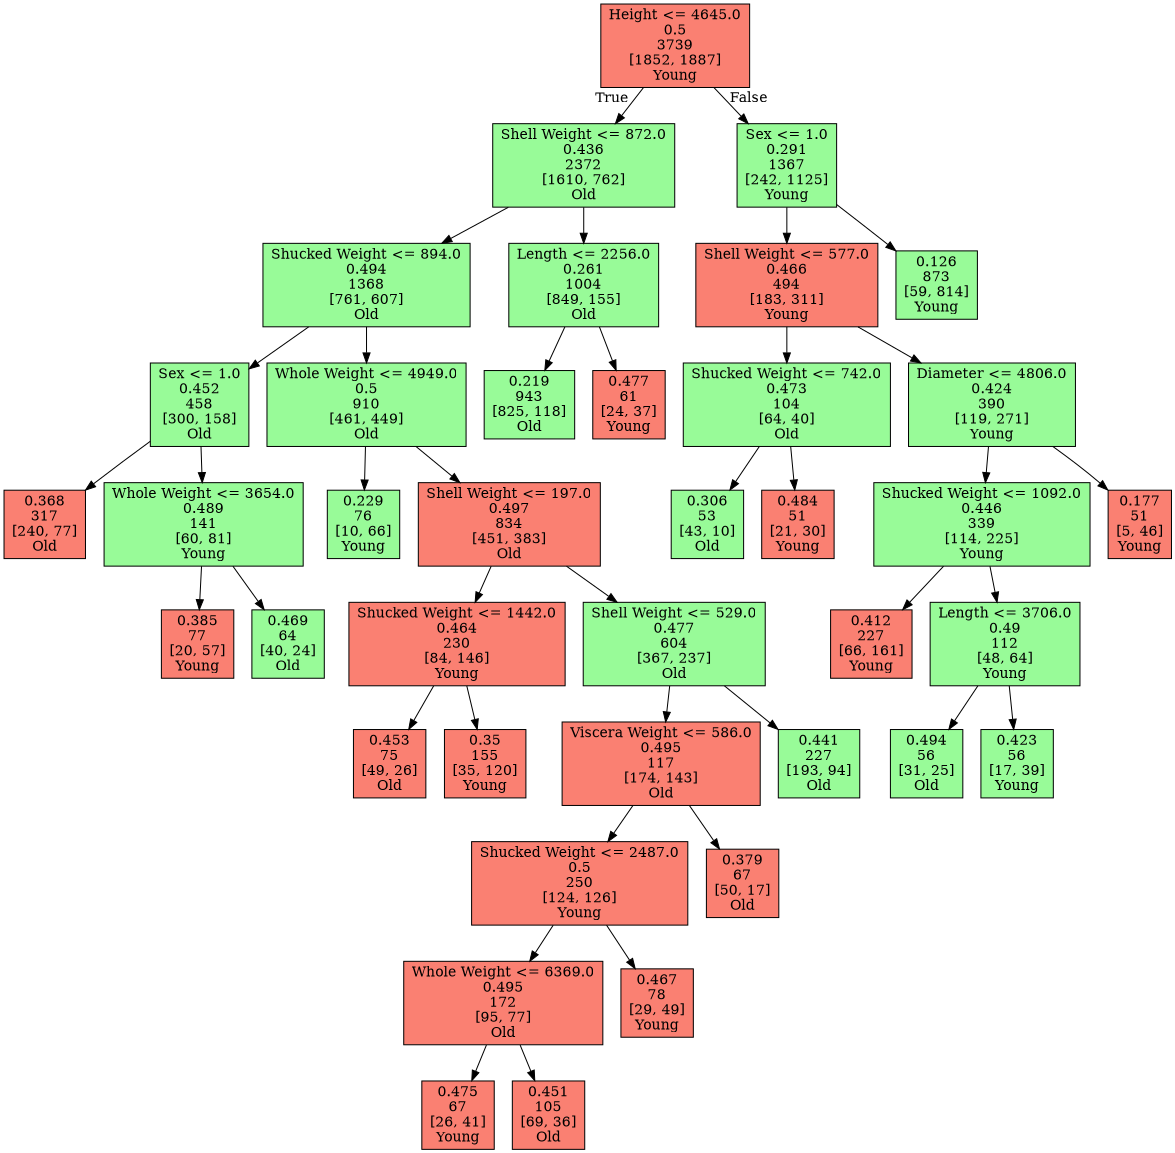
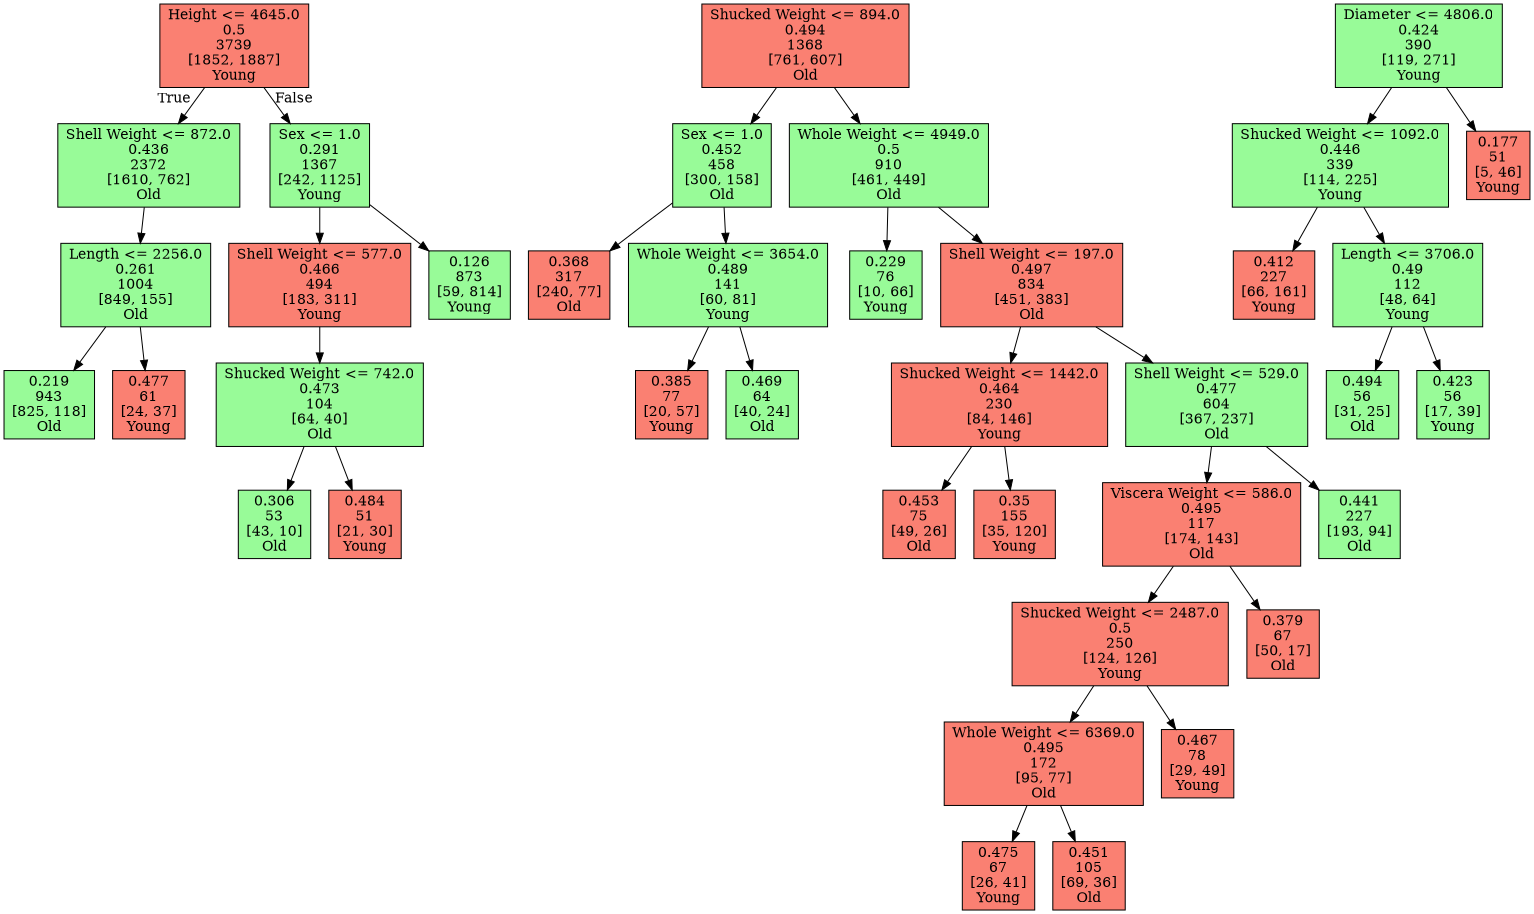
(480, 223) -> none
(367, 285) -> (805, 46)
(885, 342) -> none
